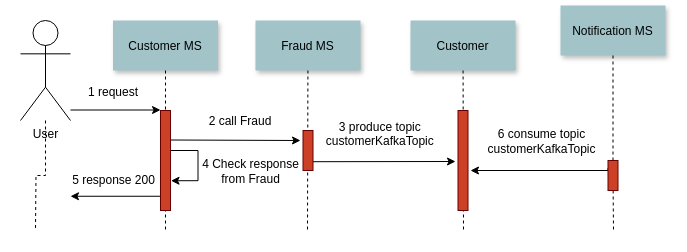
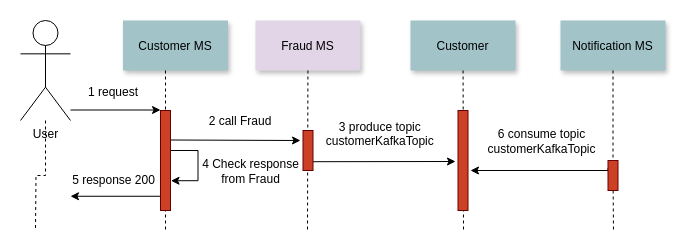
(613, 31) -> (613, 46)
(166, 46) -> (176, 46)
(308, 46) -> (308, 46)
